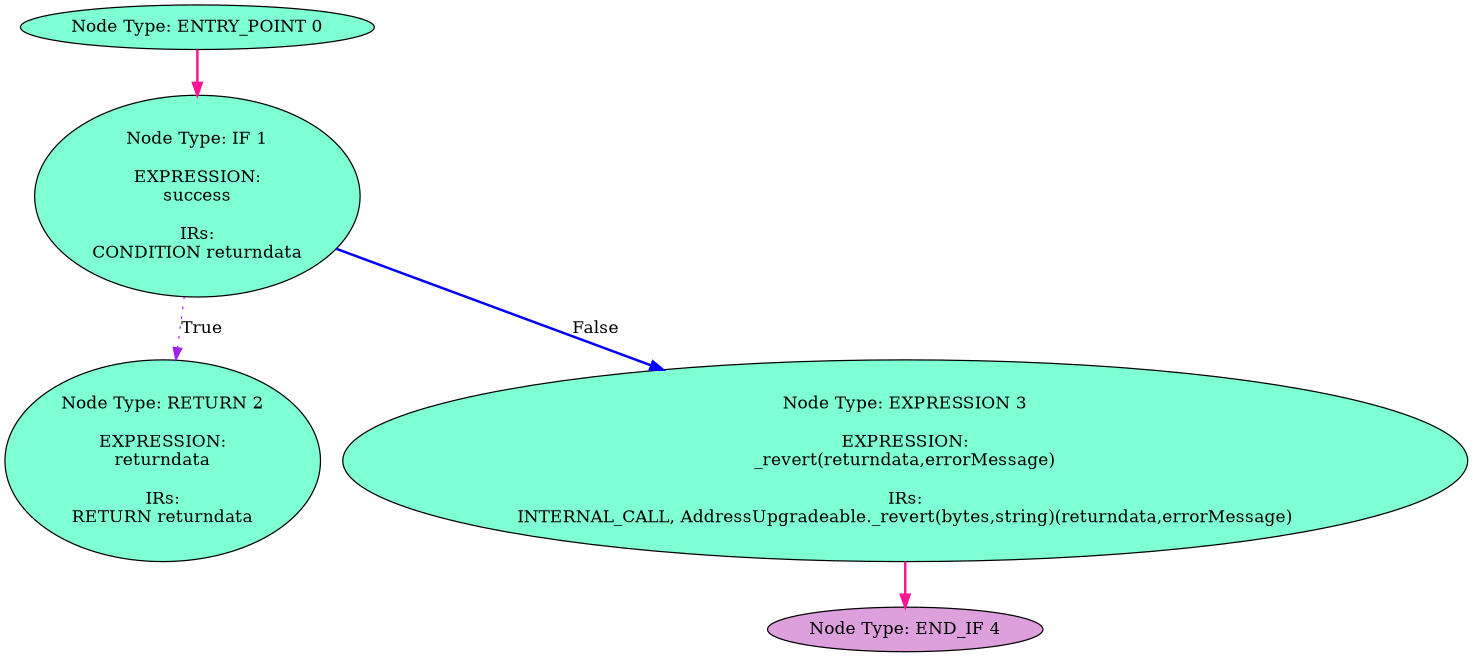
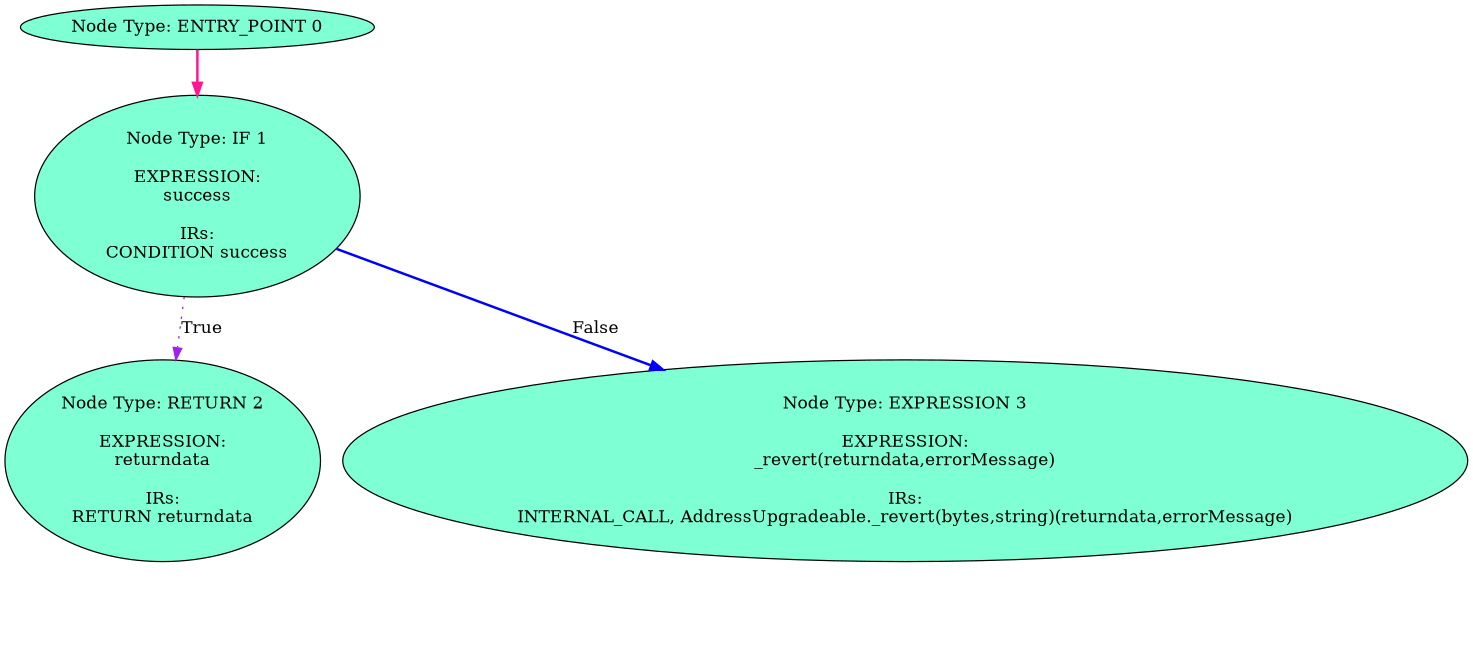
(197, 196) -> (197, 196)
(905, 629) -> none
